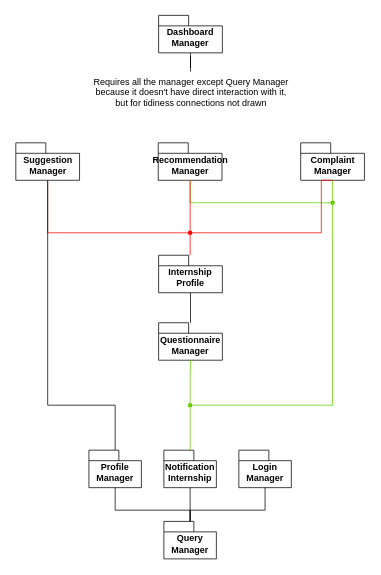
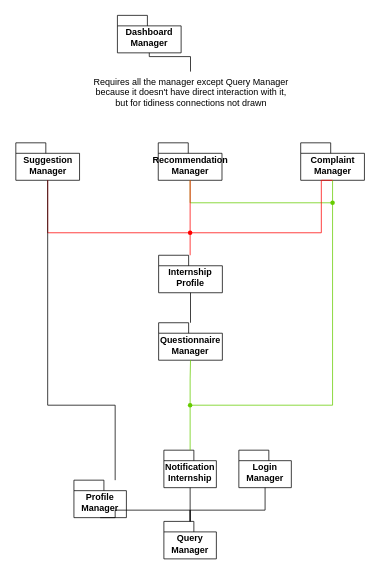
(191, 34) -> (149, 34)
(115, 469) -> (100, 499)
